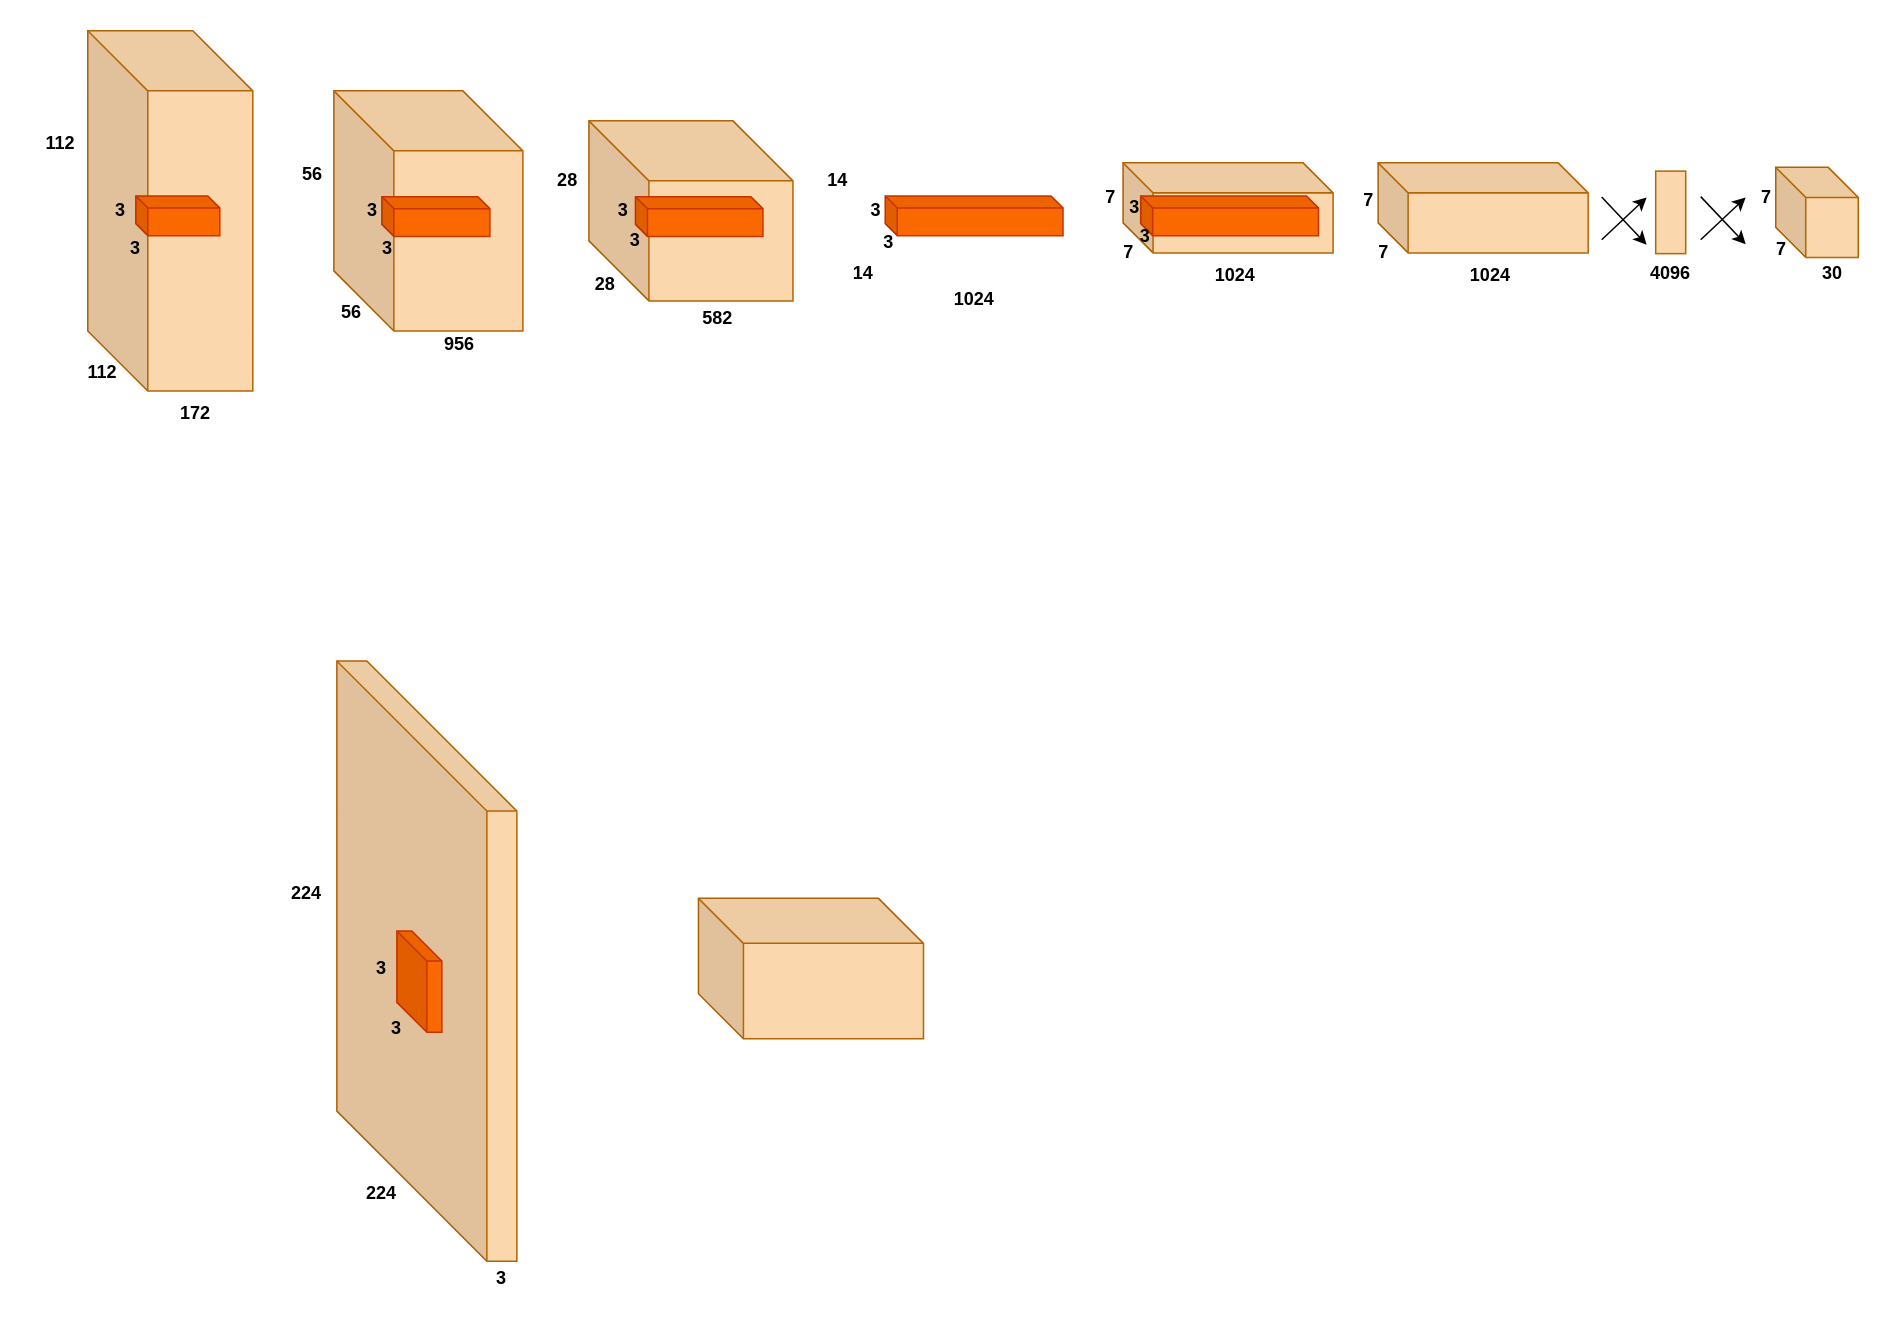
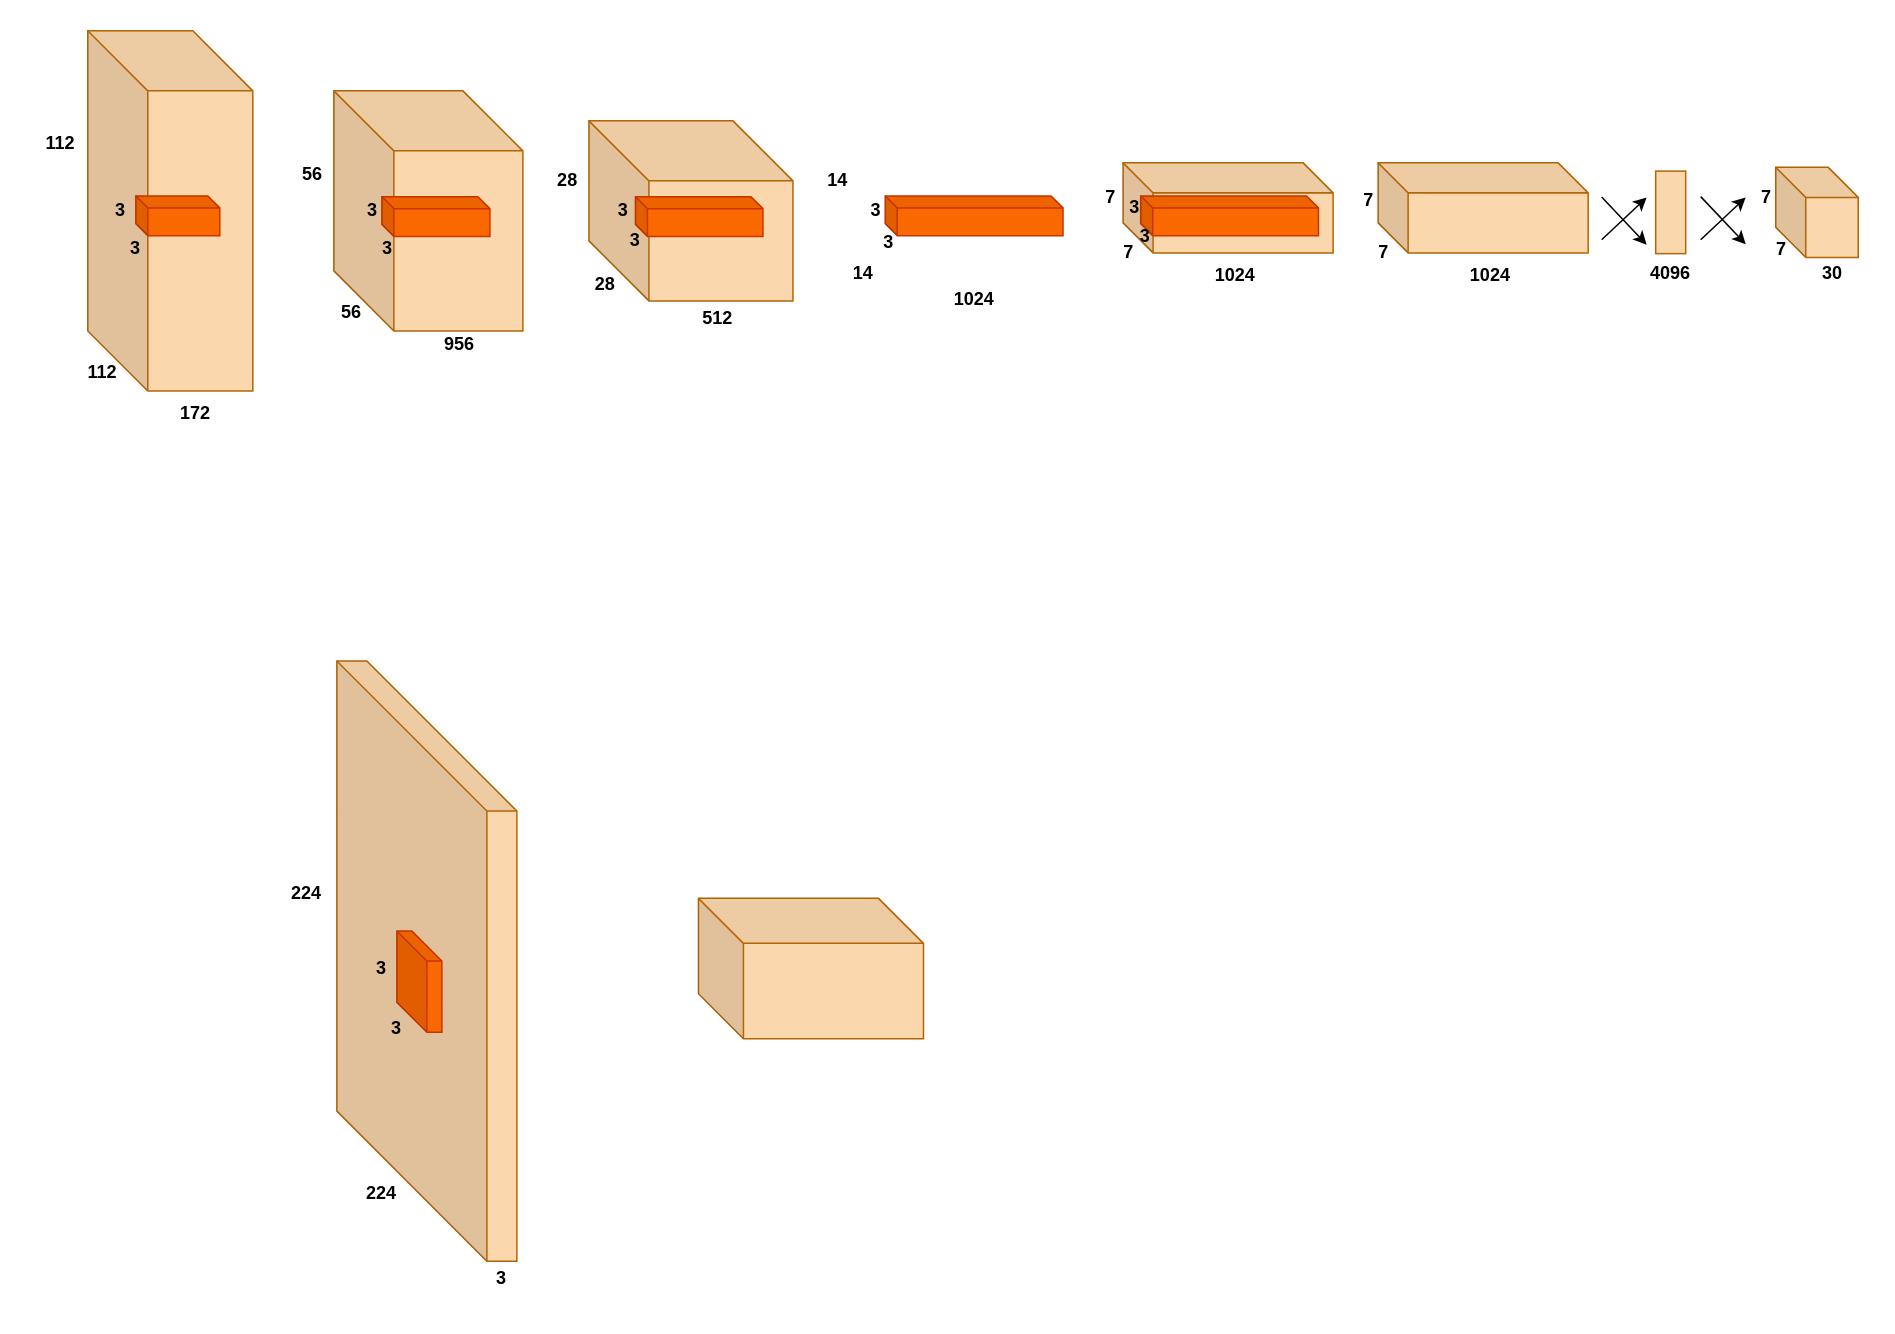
(718, 319) -> (718, 319)
